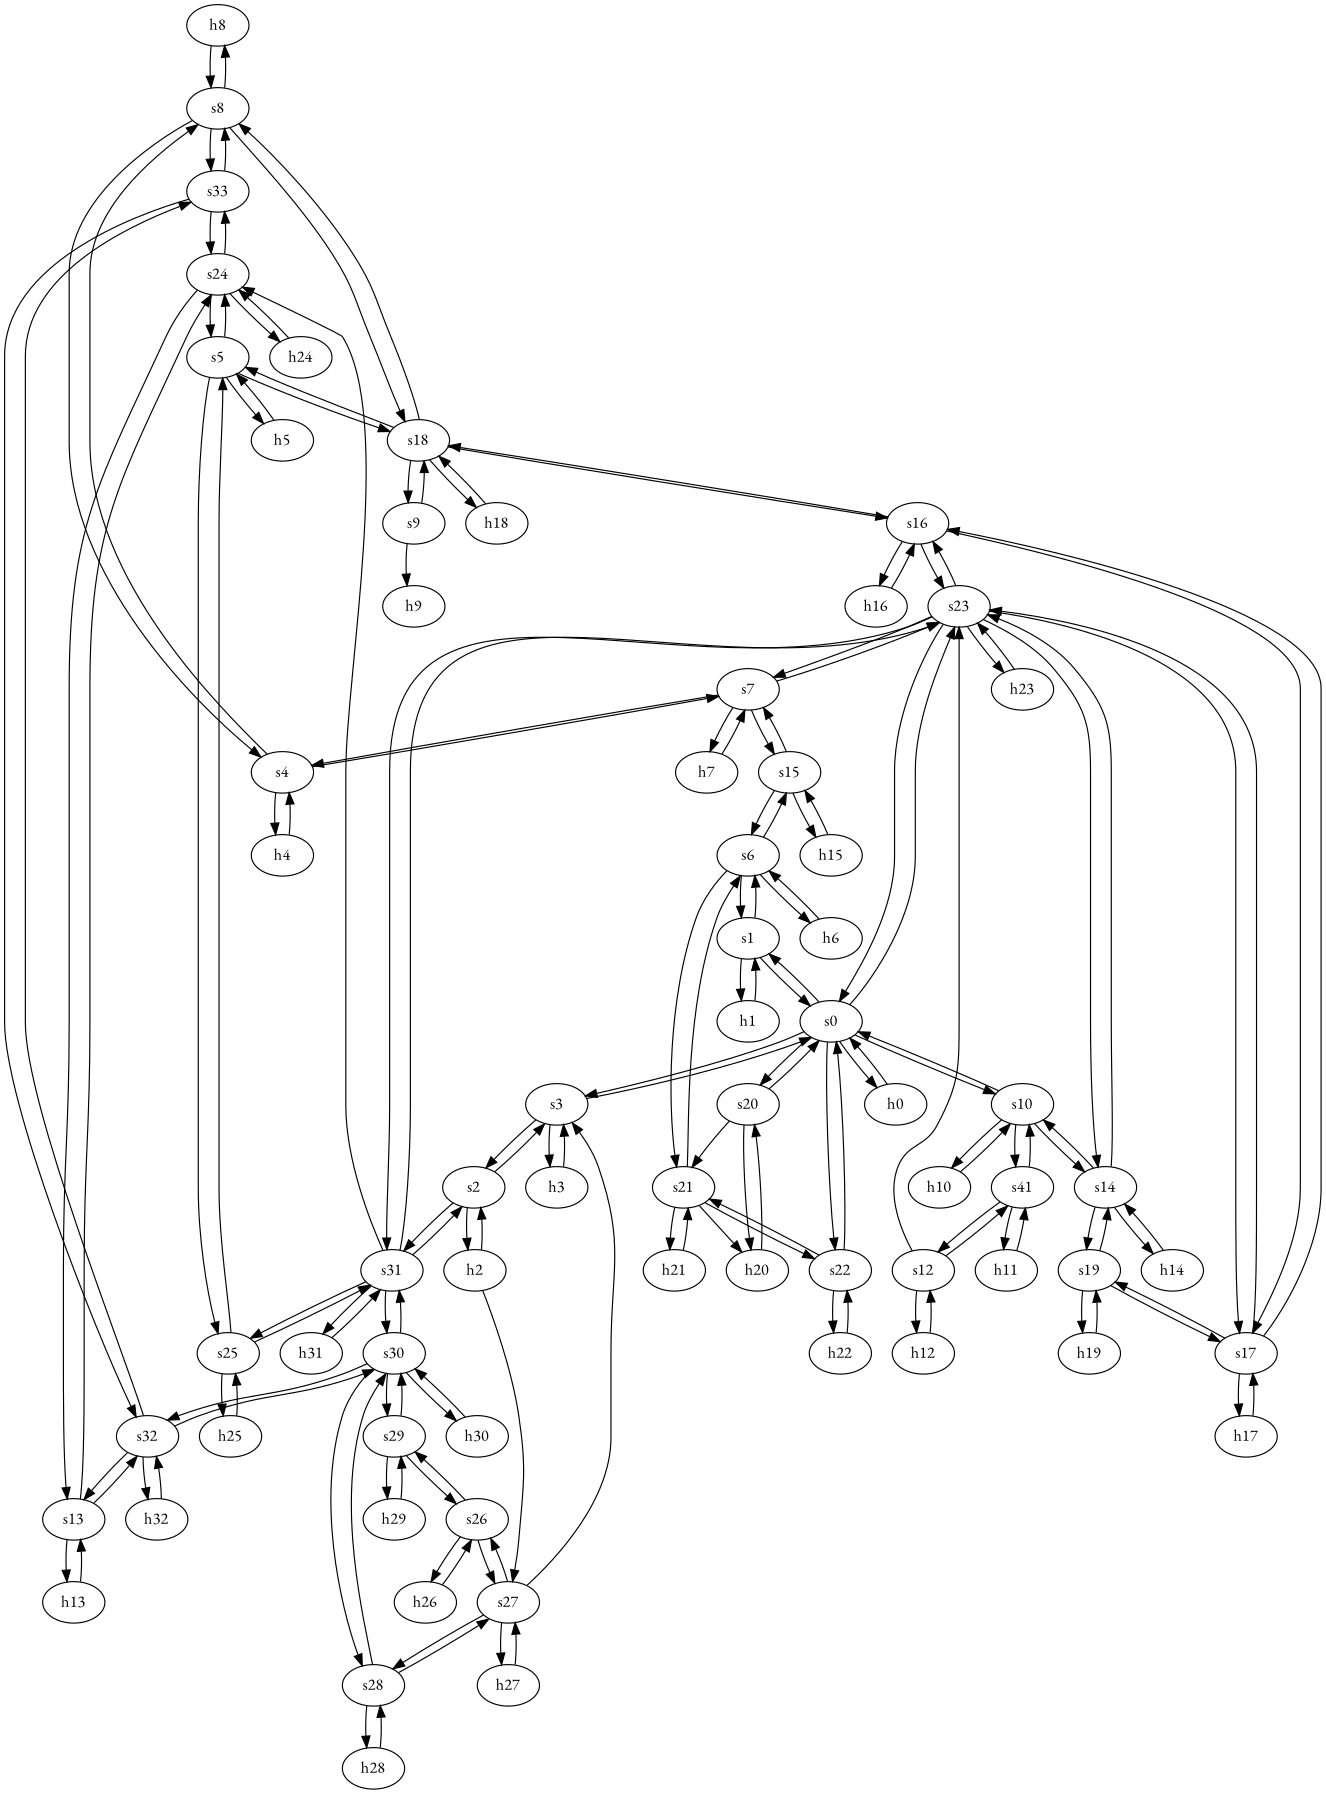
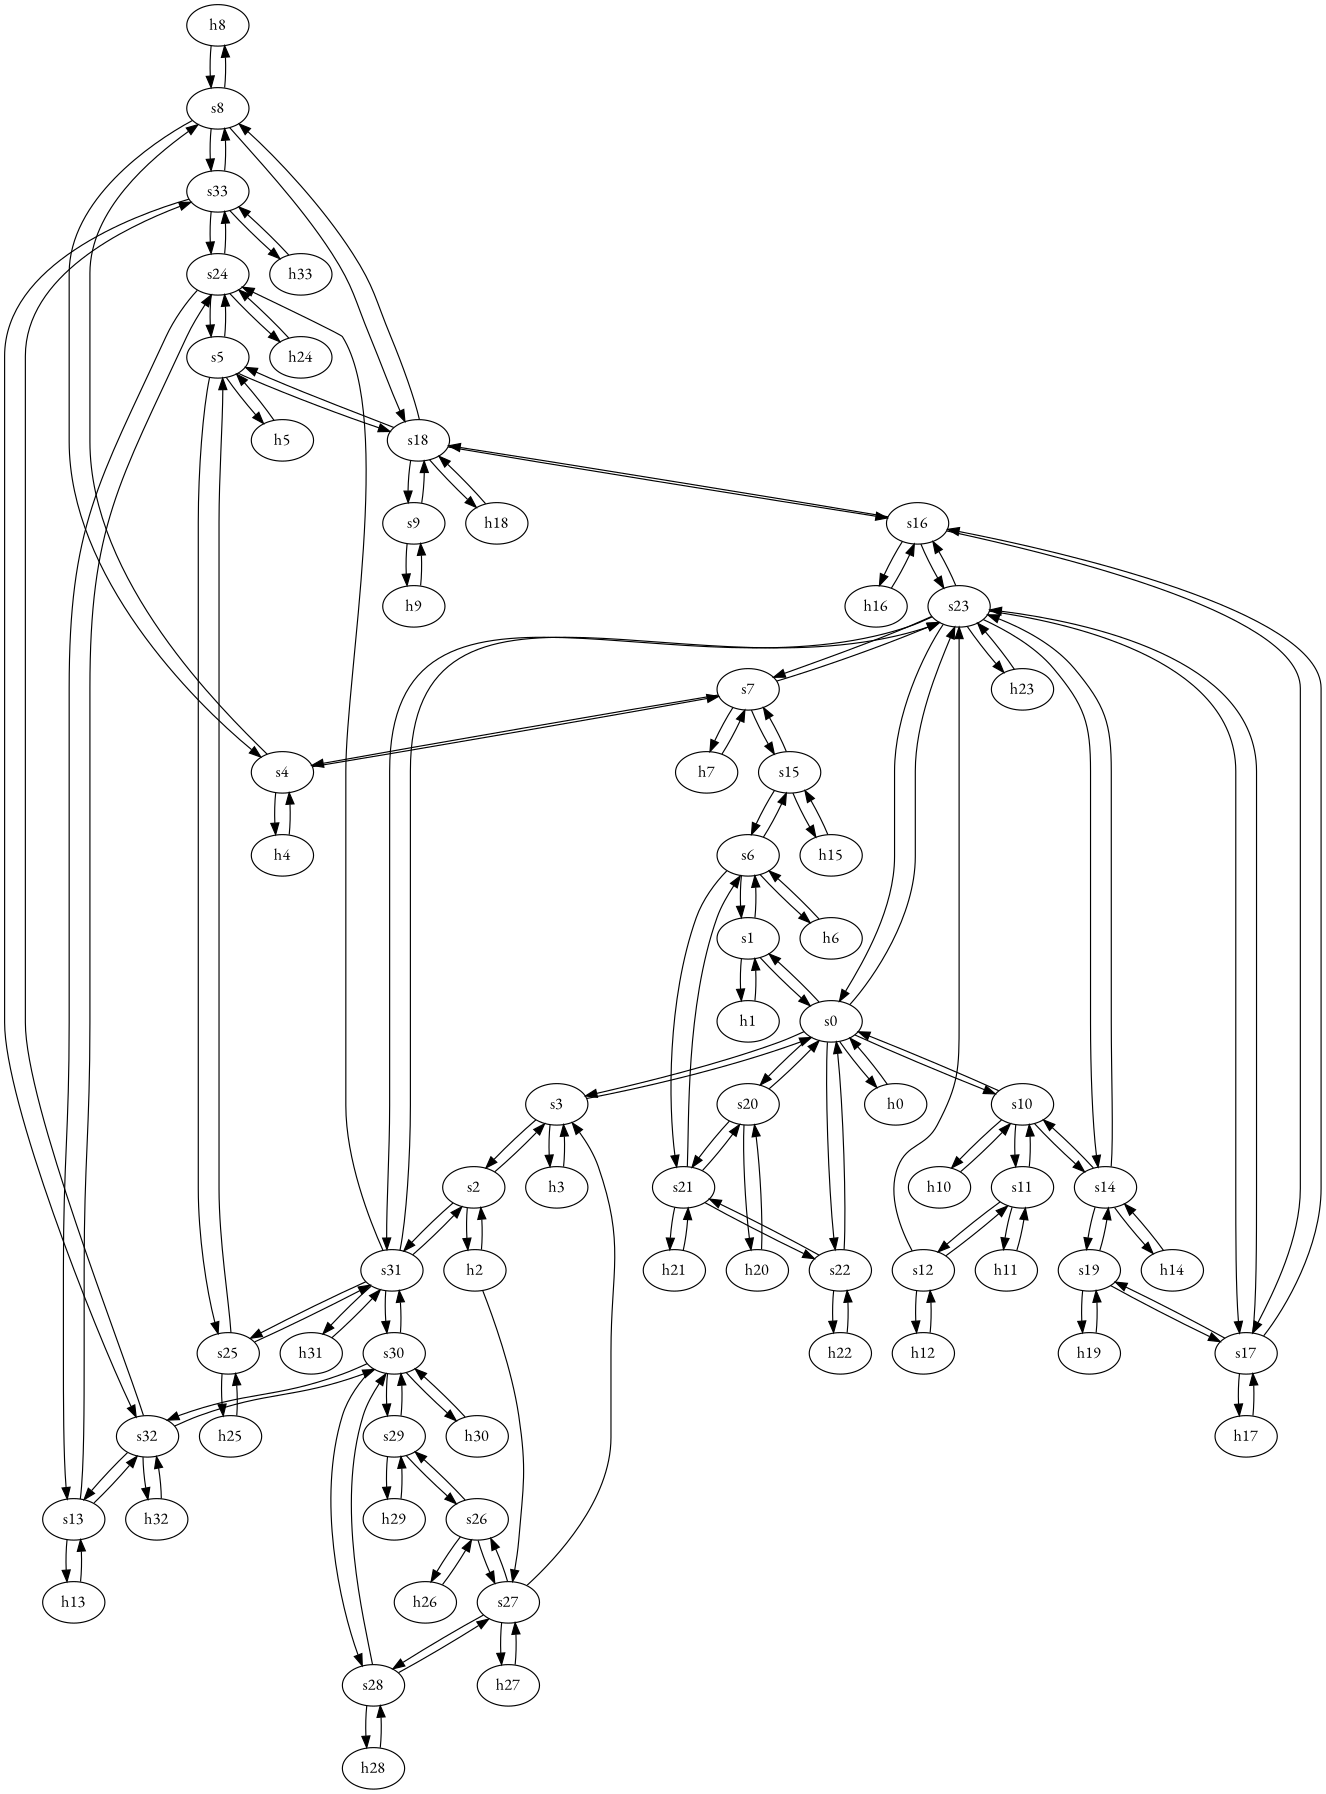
none -> (301, 274)
none -> (422, 571)
(1023, 1187) -> (1023, 1187)
(717, 1225) -> (718, 1153)
